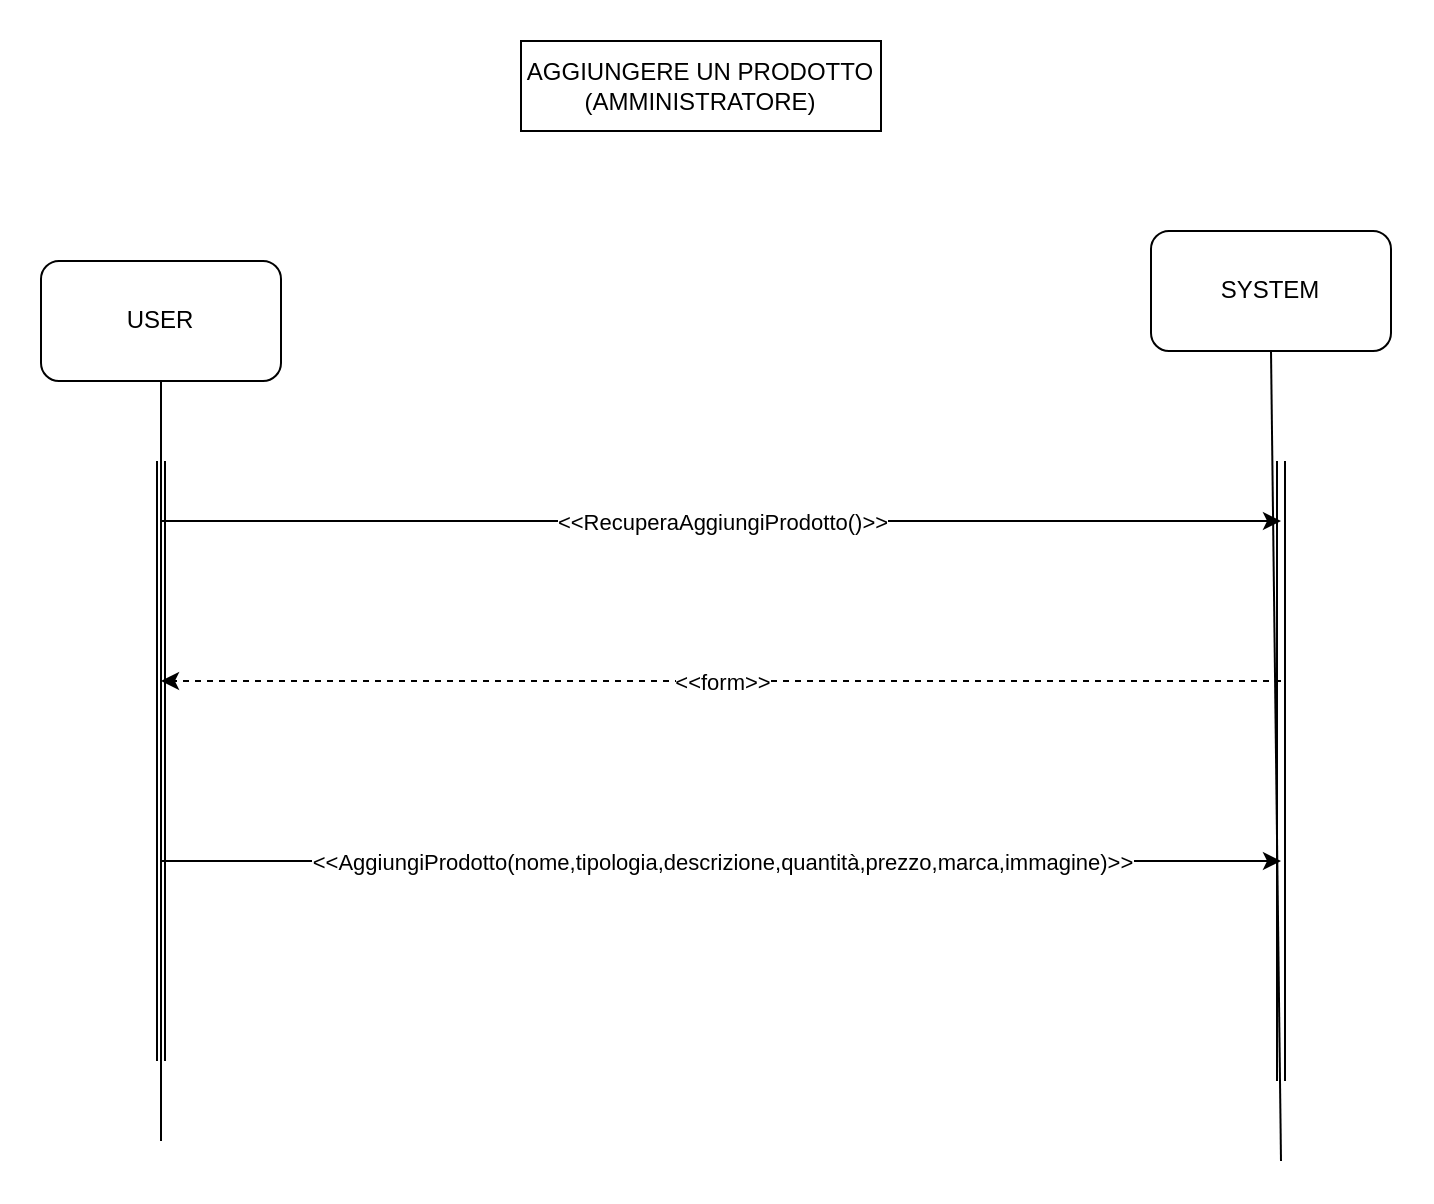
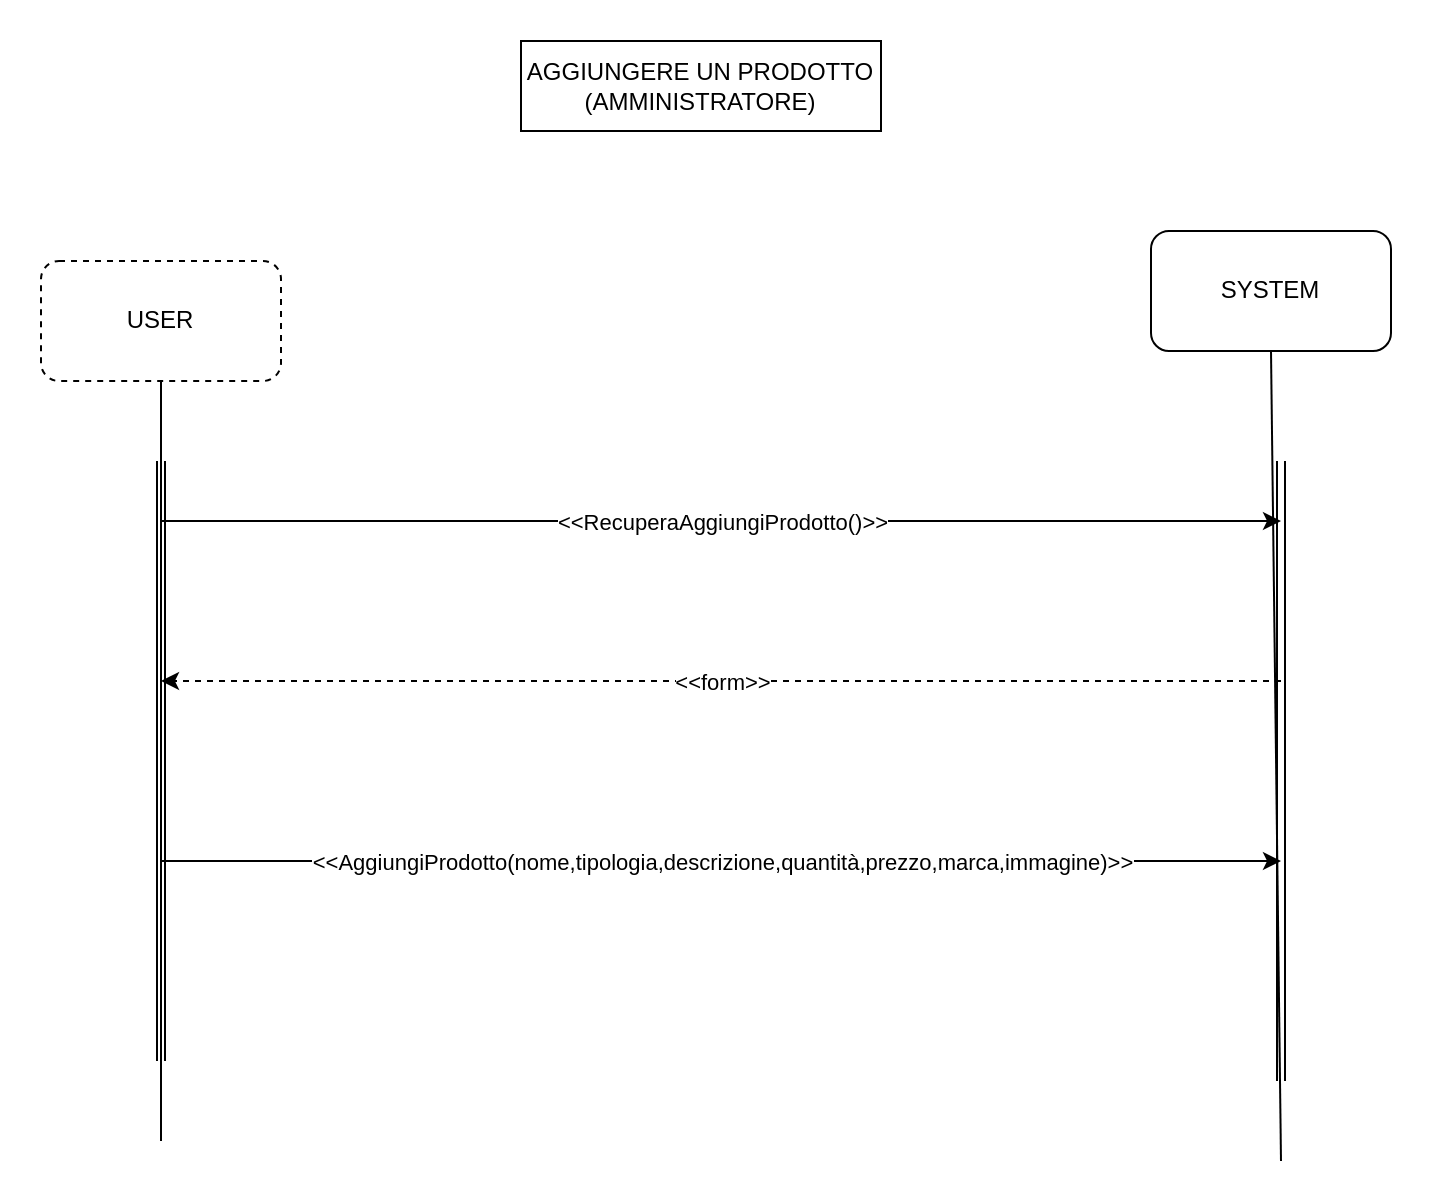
(161, 321) -> (161, 321)
